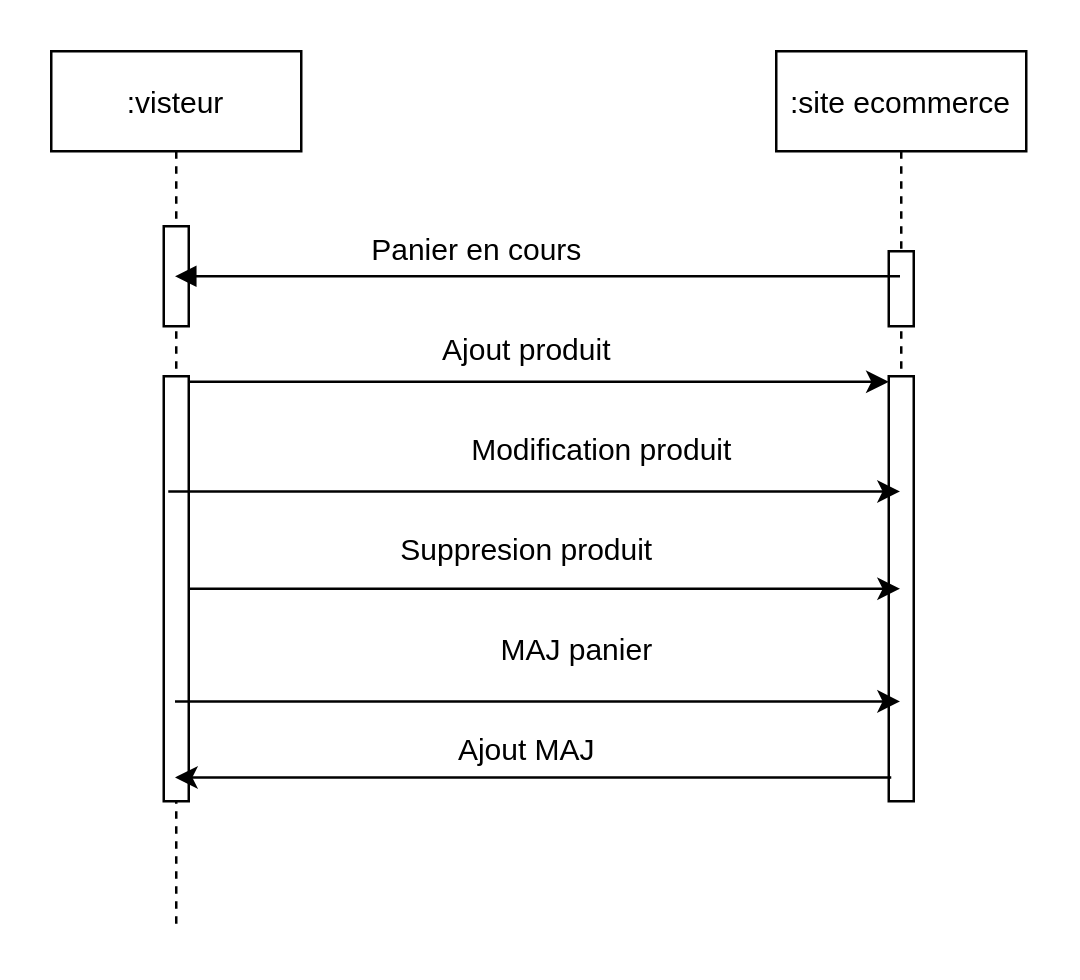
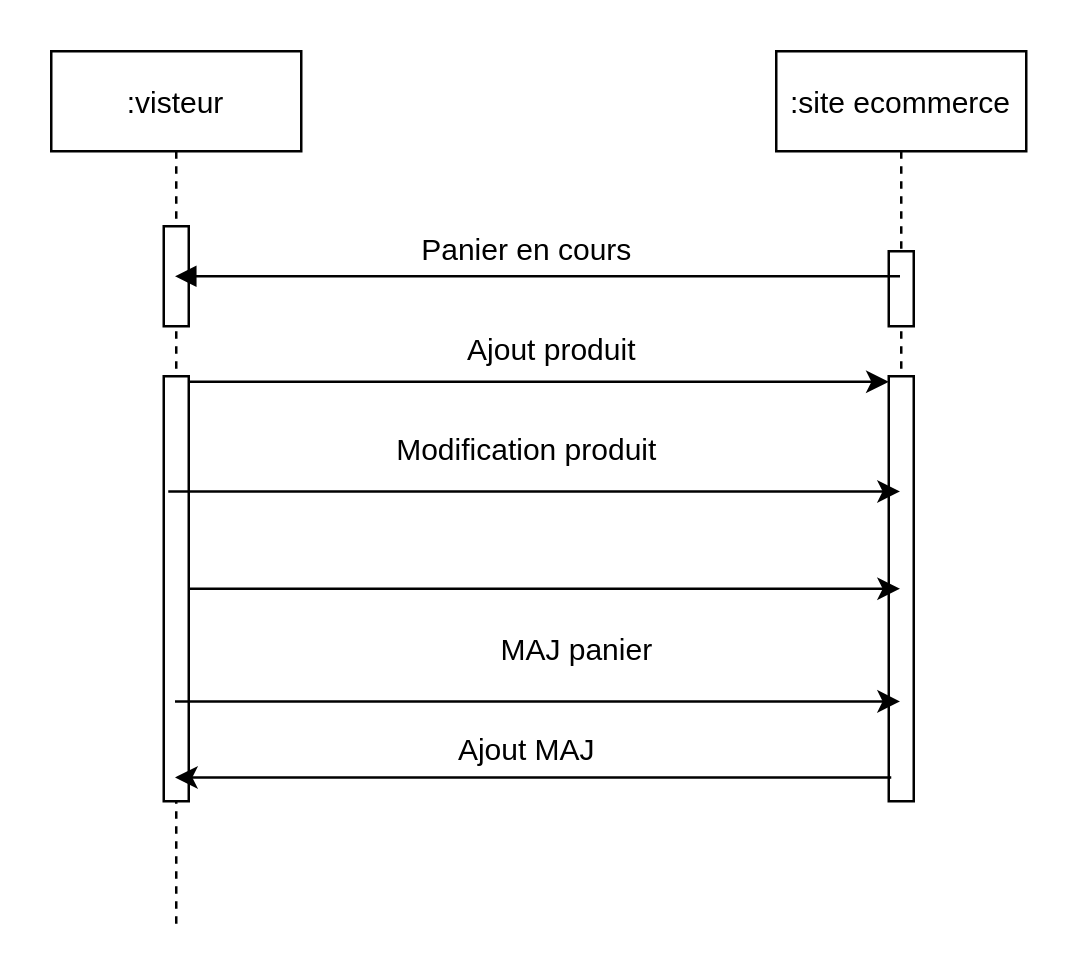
(476, 251) -> (526, 251)
(526, 351) -> (551, 351)
(601, 451) -> (526, 451)
(526, 551) -> none
